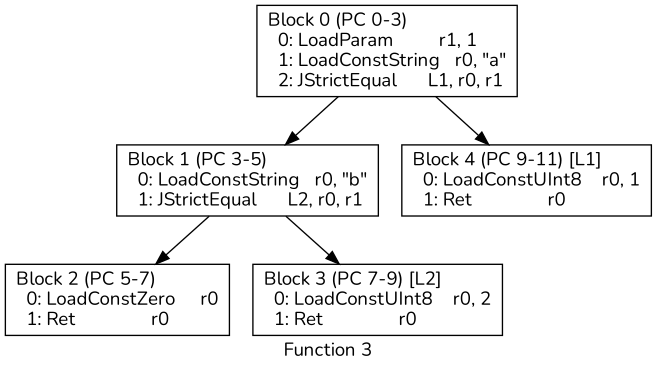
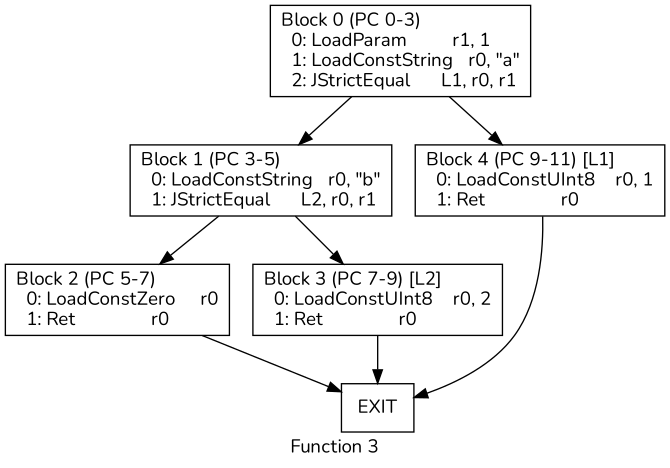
none -> (378, 408)
